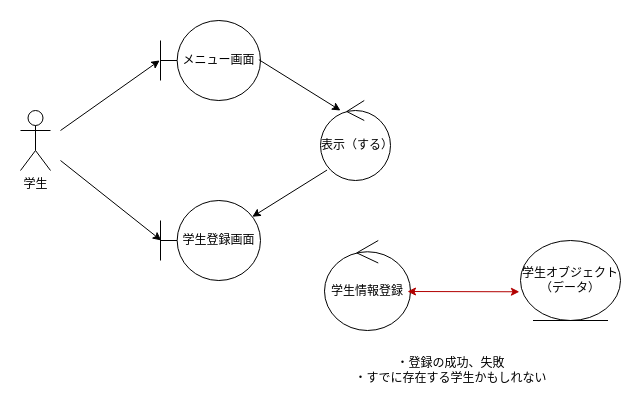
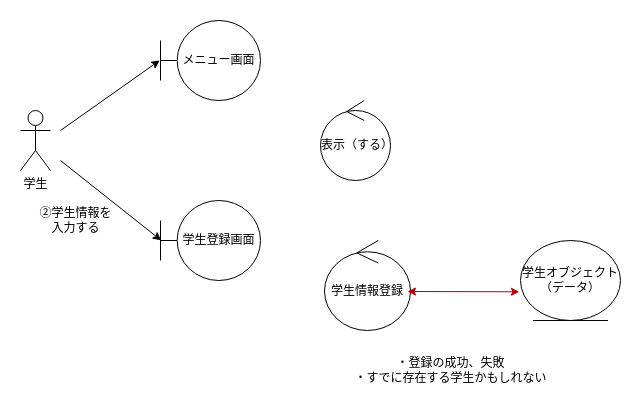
(297, 83) -> none
(293, 191) -> none
none -> (76, 221)
